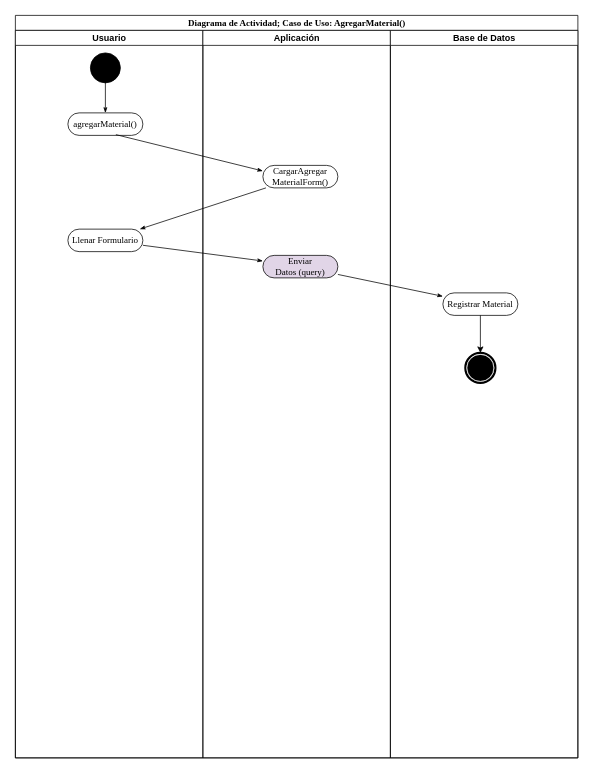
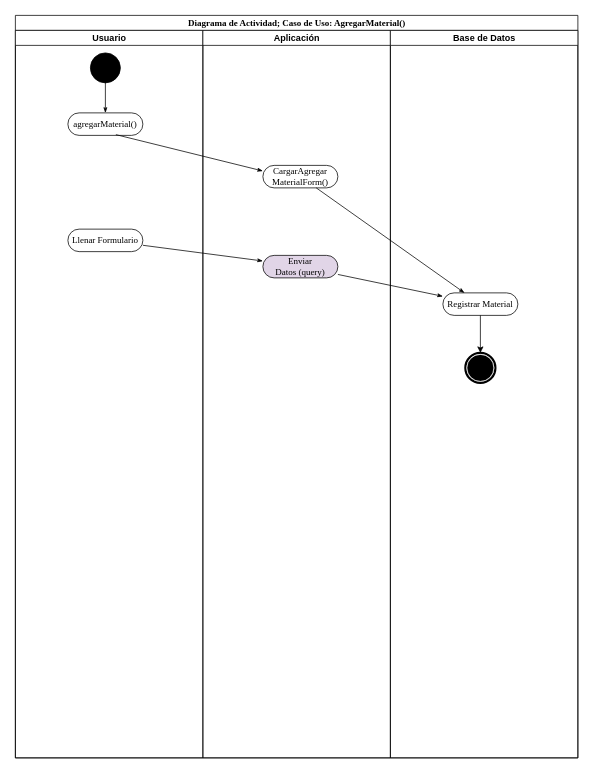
(205, 208) -> (388, 239)
